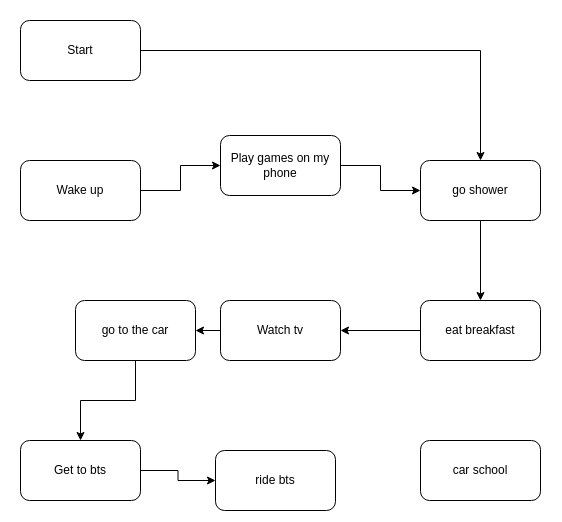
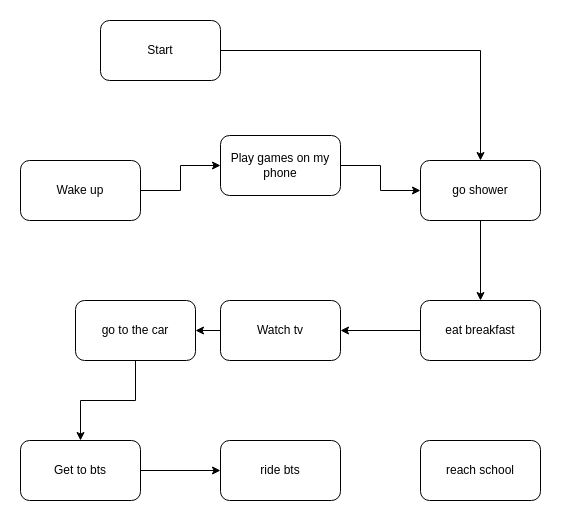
(81, 51) -> (161, 51)
(481, 471) -> (481, 471)
(276, 481) -> (281, 471)
